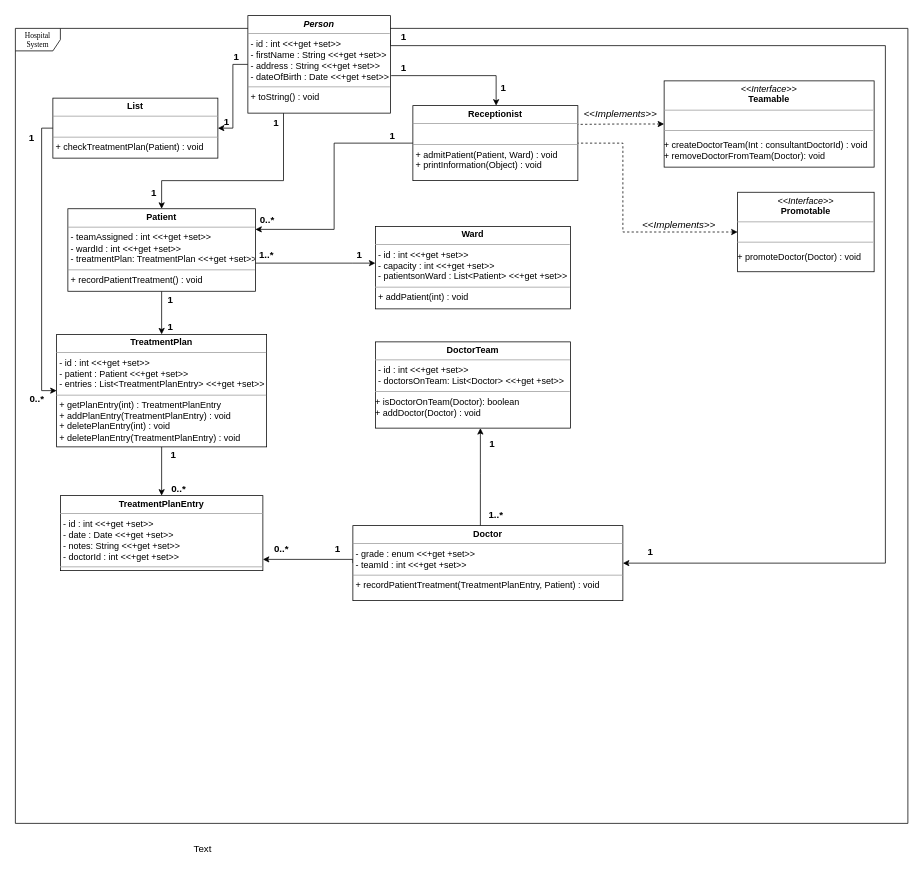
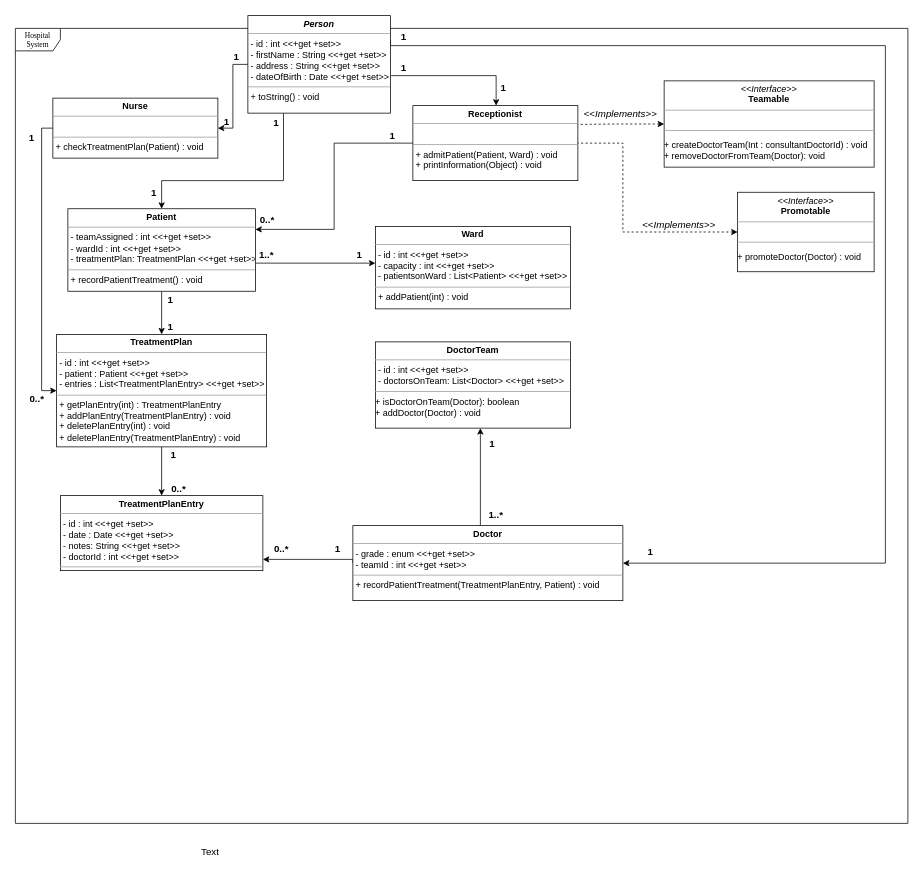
(135, 109) -> (135, 109)
(203, 848) -> (210, 852)
